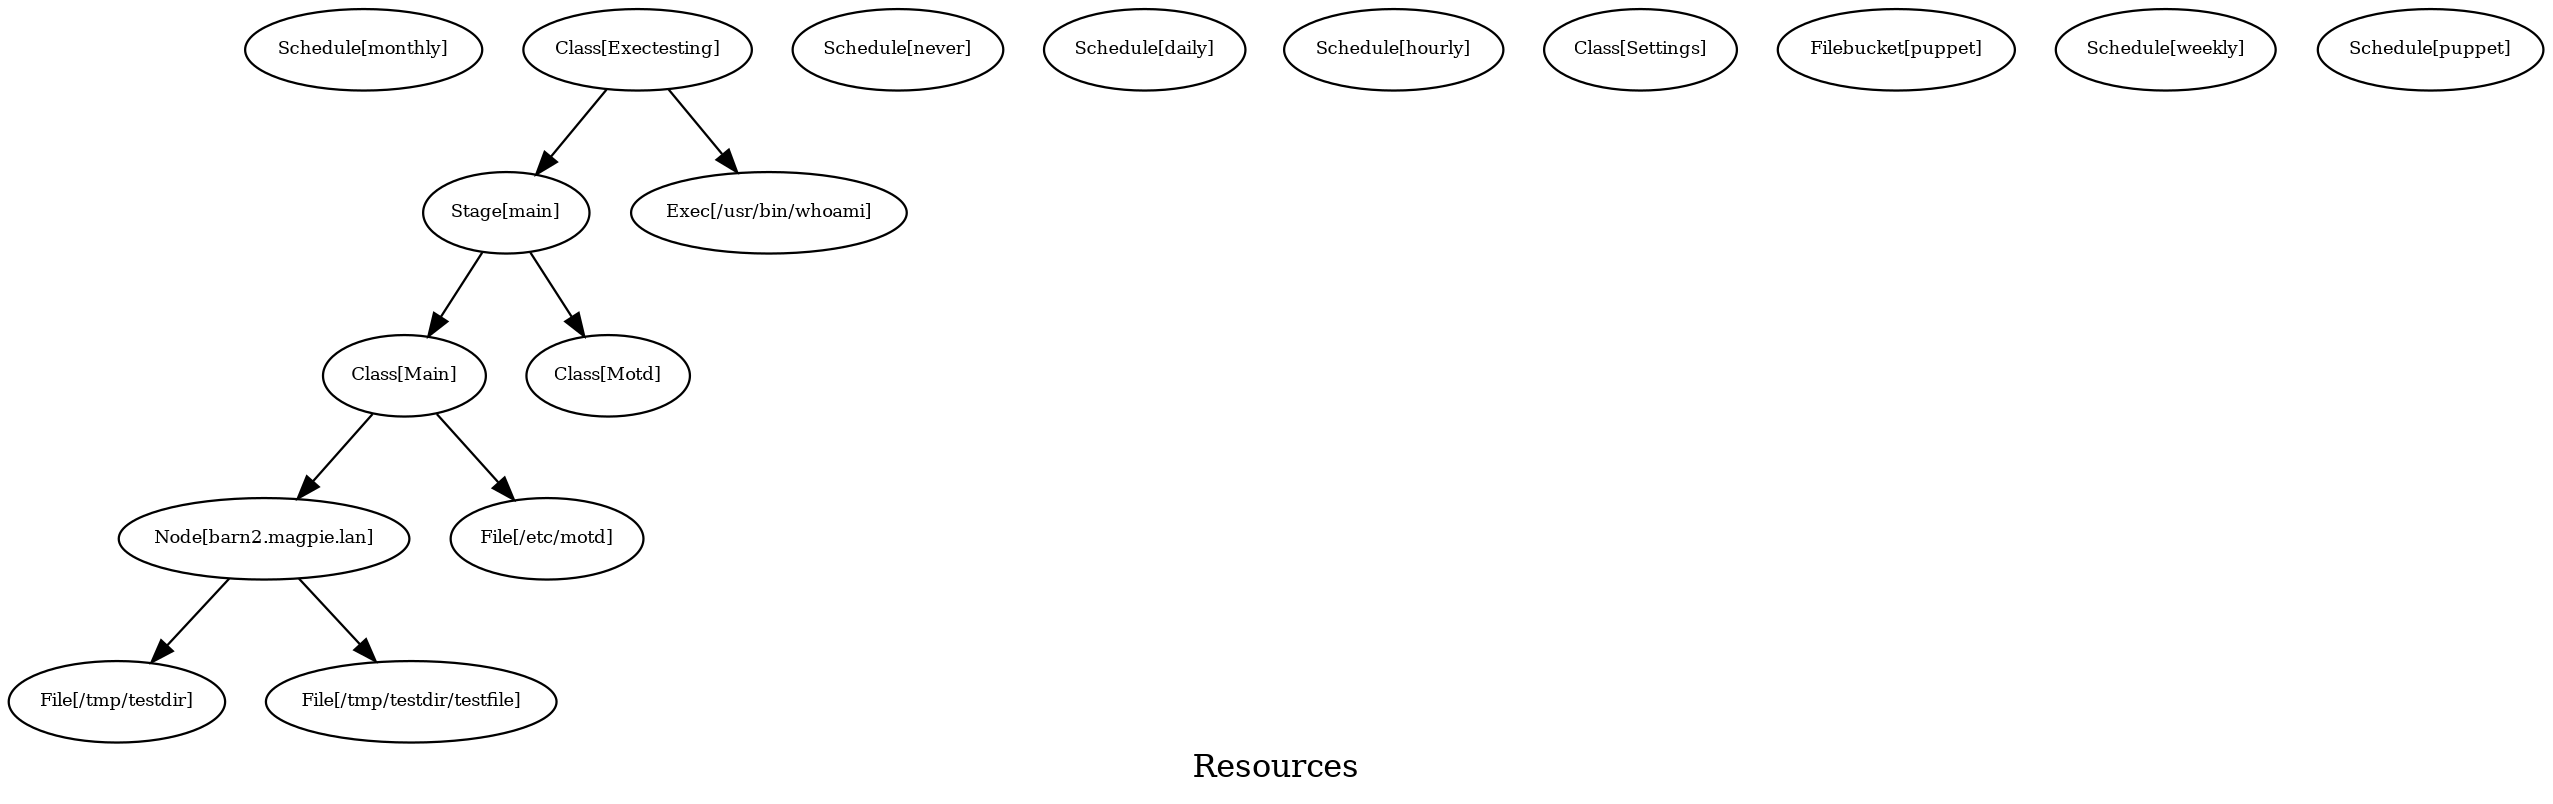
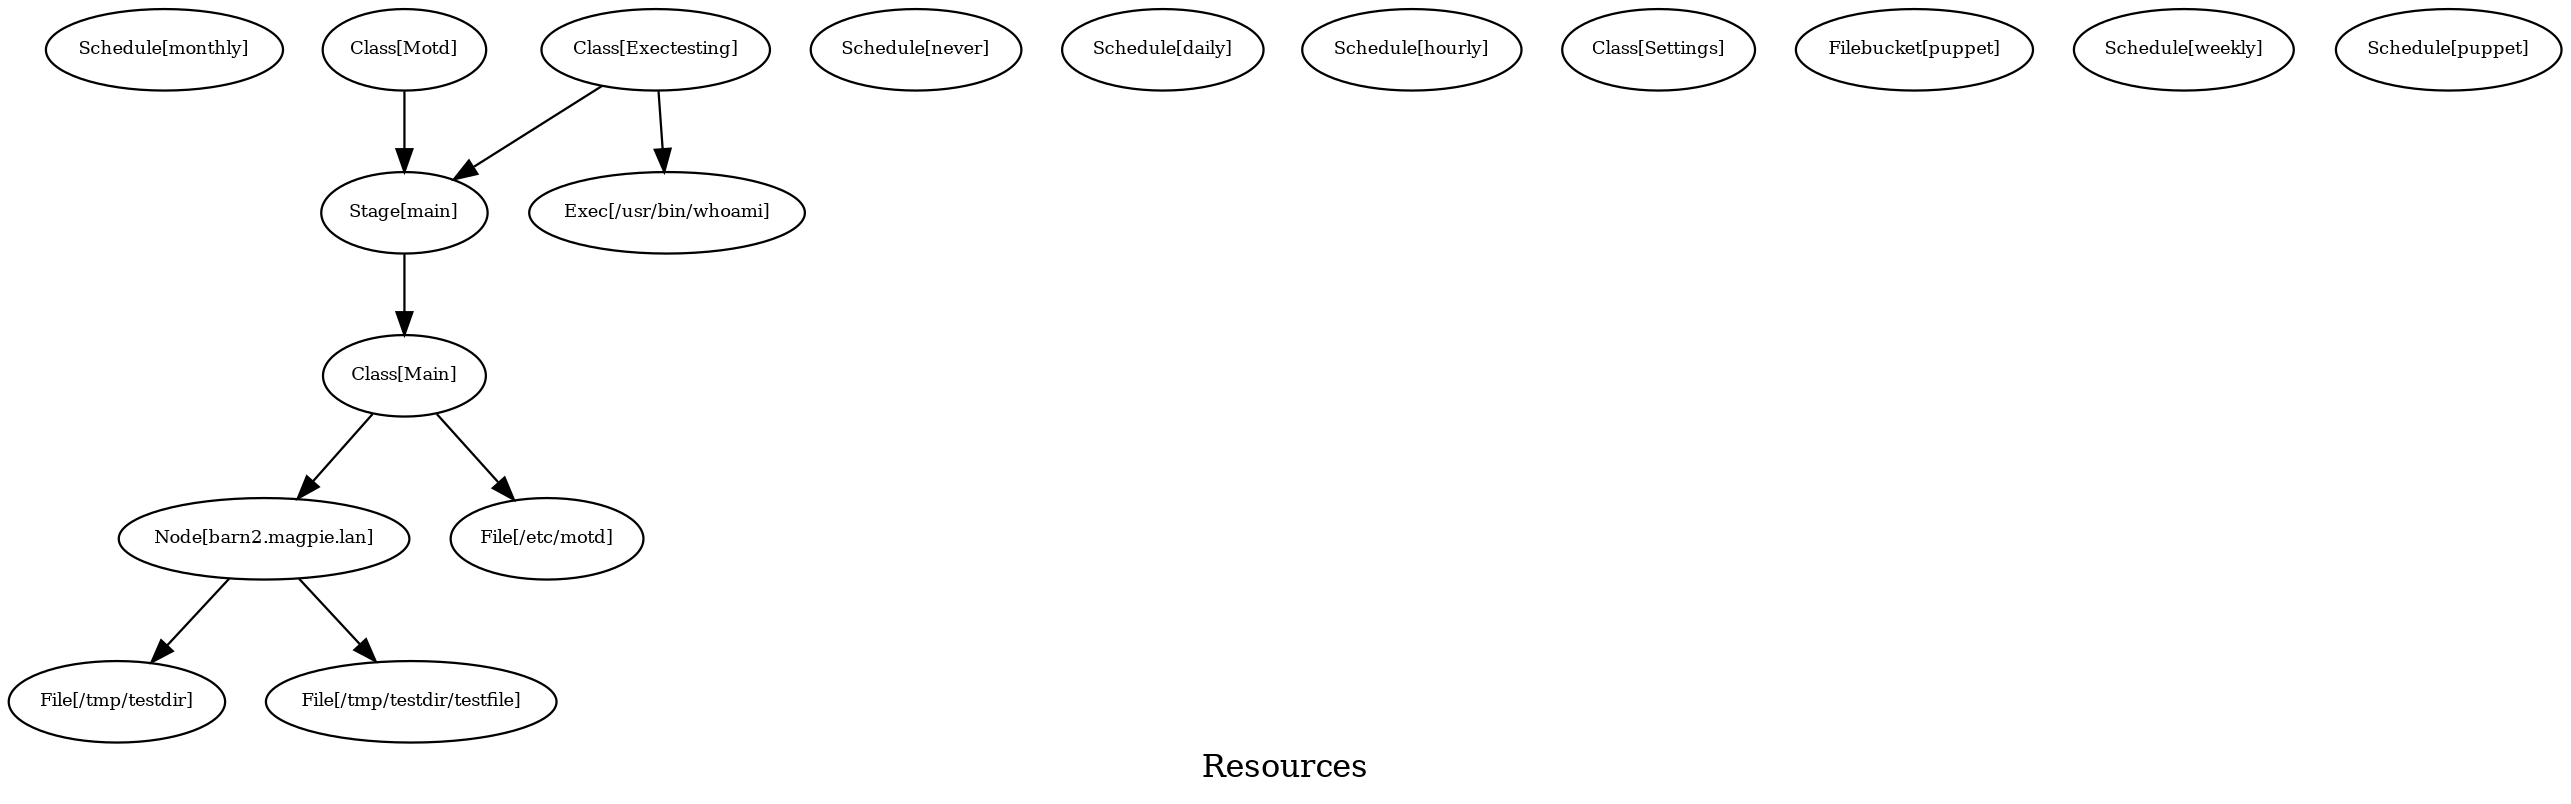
(551, 285) -> (404, 120)
